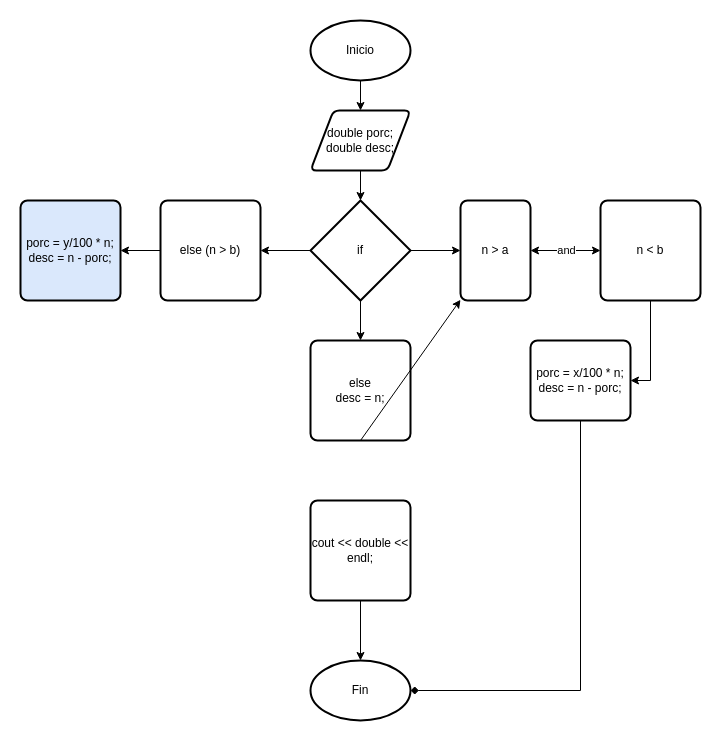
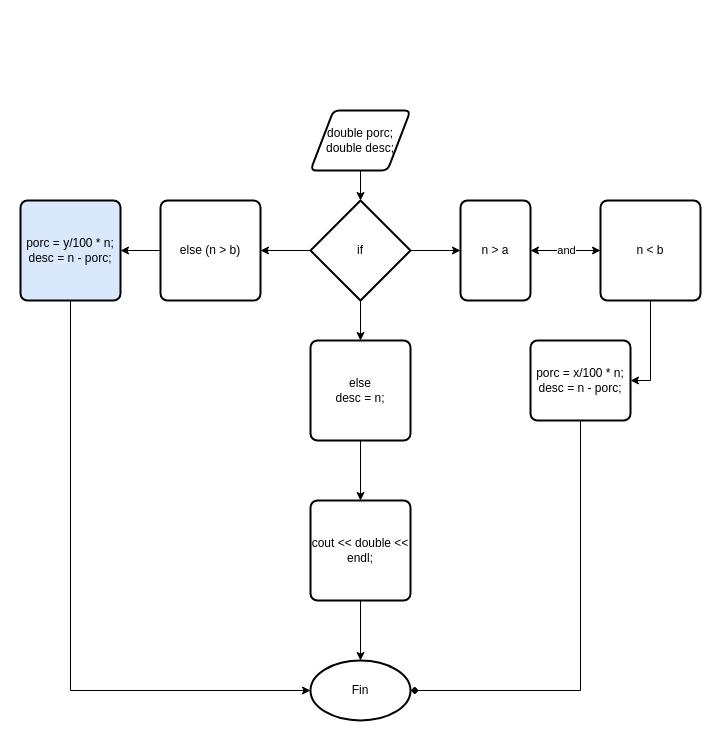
(361, 51) -> none
(361, 92) -> none
(409, 373) -> (361, 467)
none -> (71, 612)
